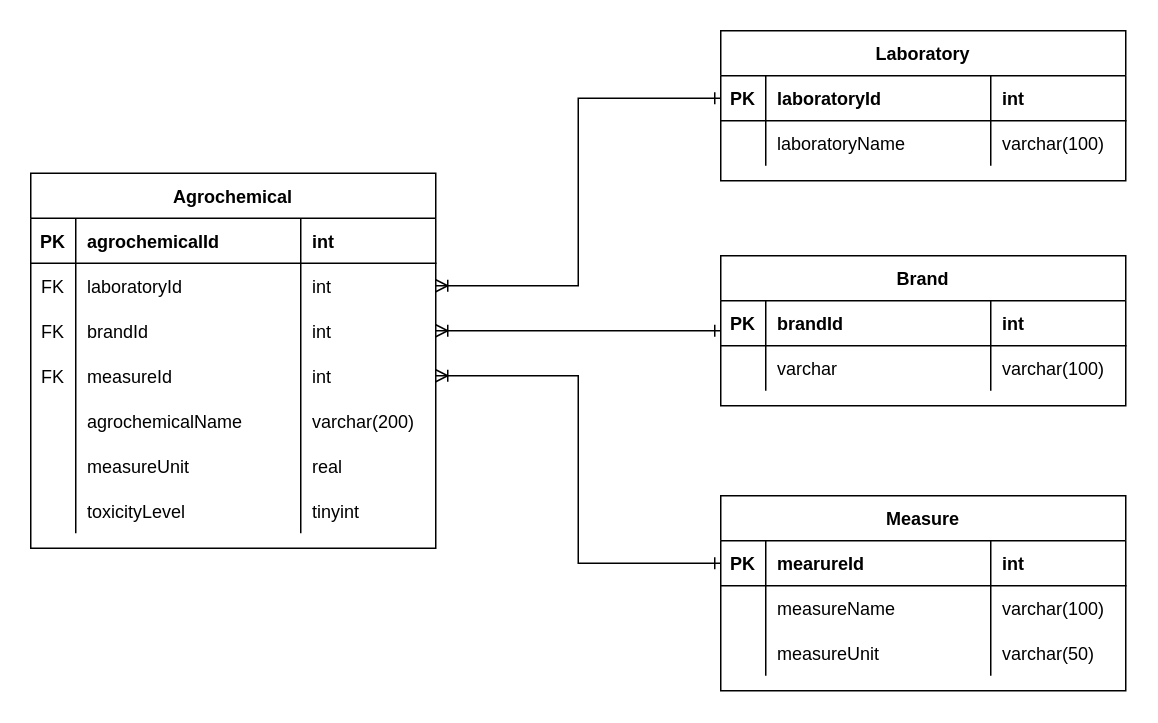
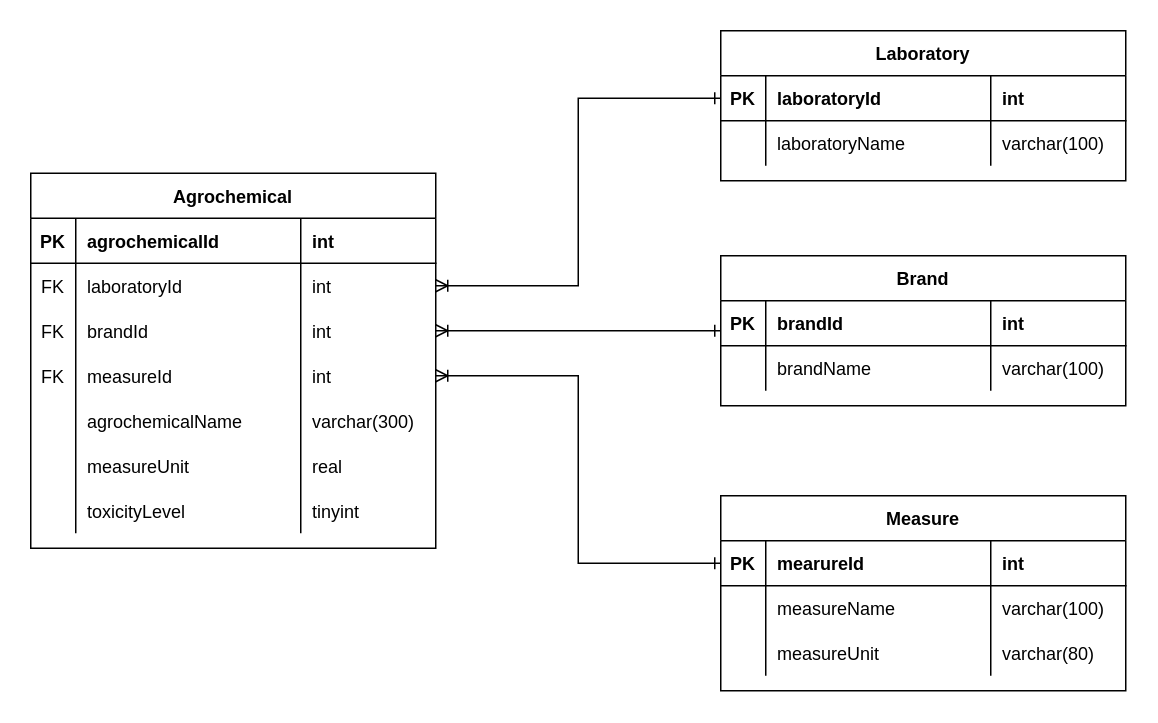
(812, 369) -> (822, 369)
(372, 422) -> (372, 422)
(1057, 654) -> (1057, 654)
